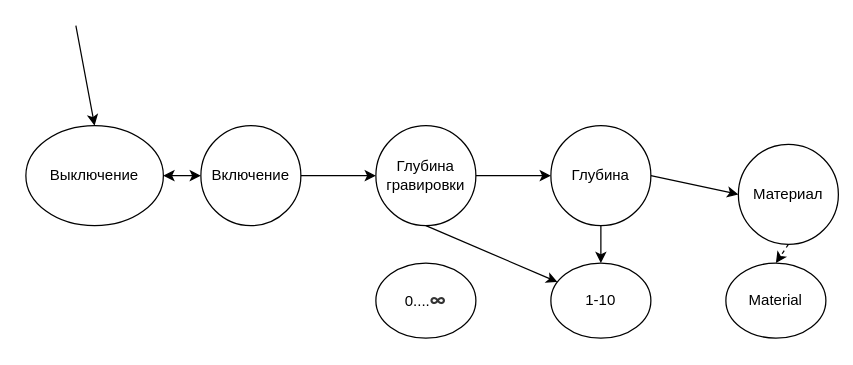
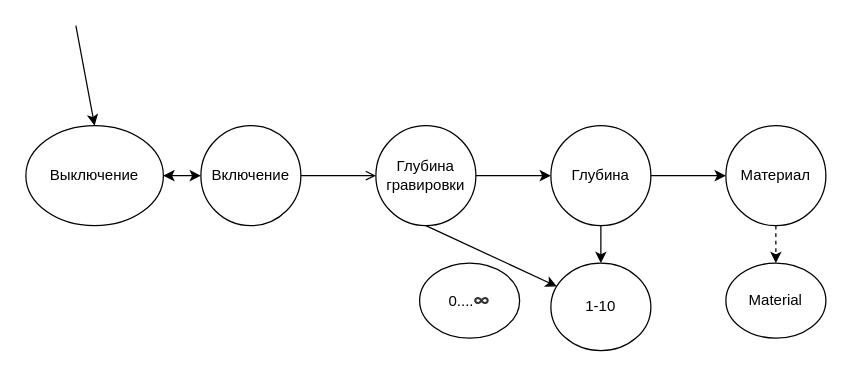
(366, 176) -> (368, 176)
(788, 194) -> (776, 176)
(426, 301) -> (469, 301)
(601, 301) -> (601, 307)
